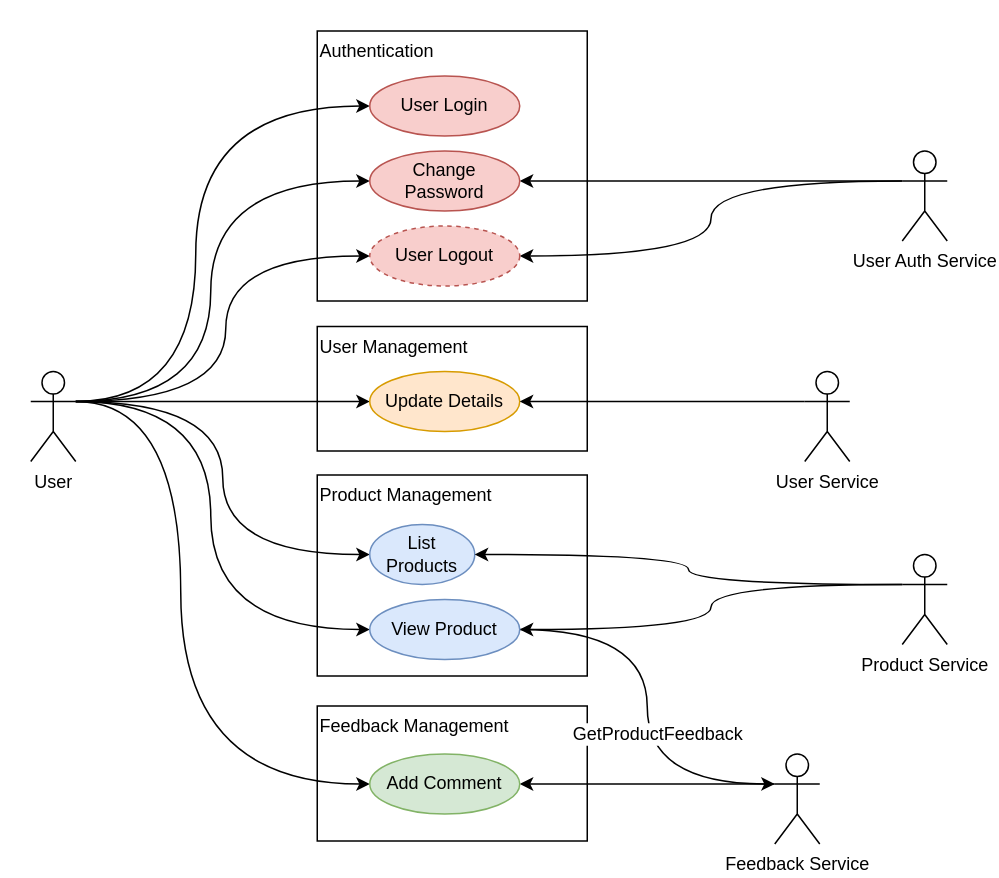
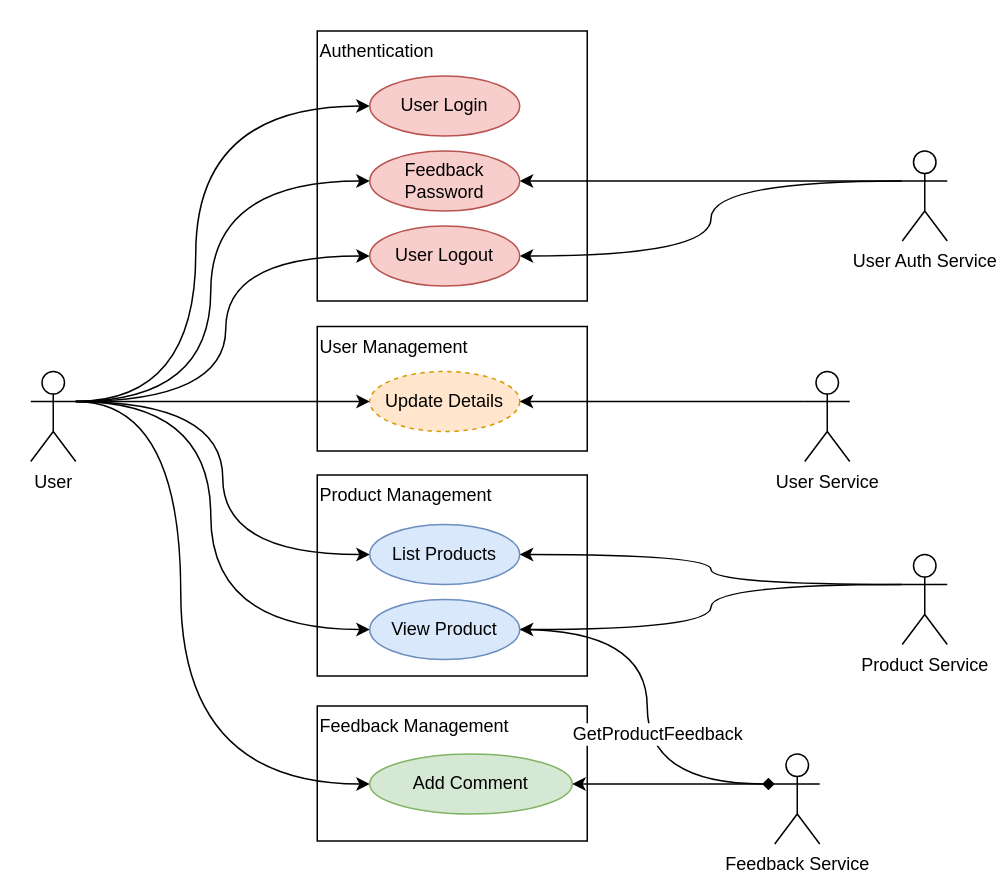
(445, 181) -> (445, 181)
(445, 256) -> (445, 256)
(445, 401) -> (445, 401)
(422, 554) -> (445, 554)
(686, 769) -> (685, 769)
(445, 784) -> (471, 784)
